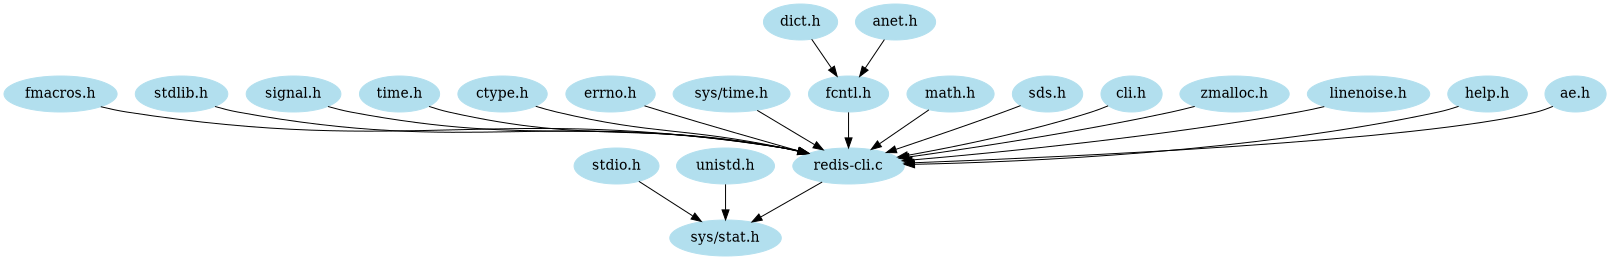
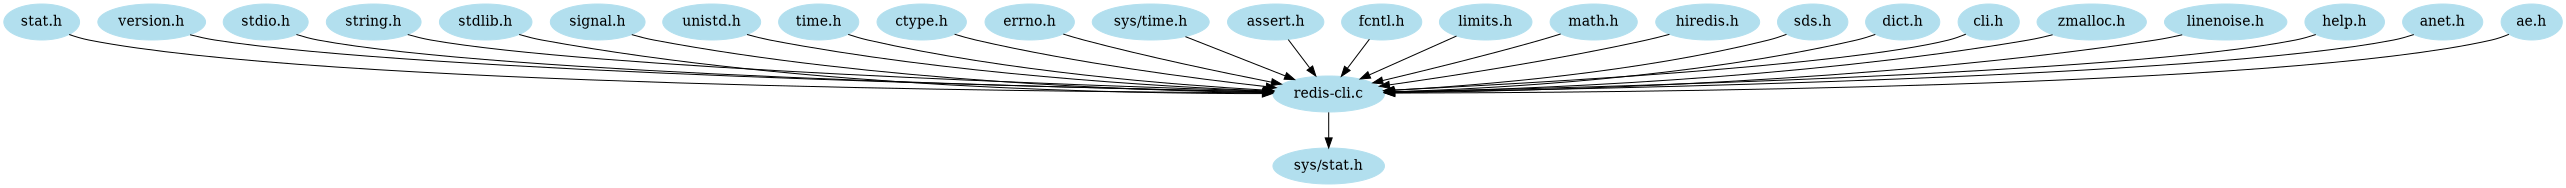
none -> (152, 22)
none -> (374, 22)
none -> (1276, 22)
none -> (1486, 22)
none -> (1708, 22)
(822, 54) -> (1757, 59)
(875, 54) -> (2059, 71)
(61, 94) -> (42, 22)
(726, 197) -> (1004, 73)
(666, 199) -> (779, 77)
